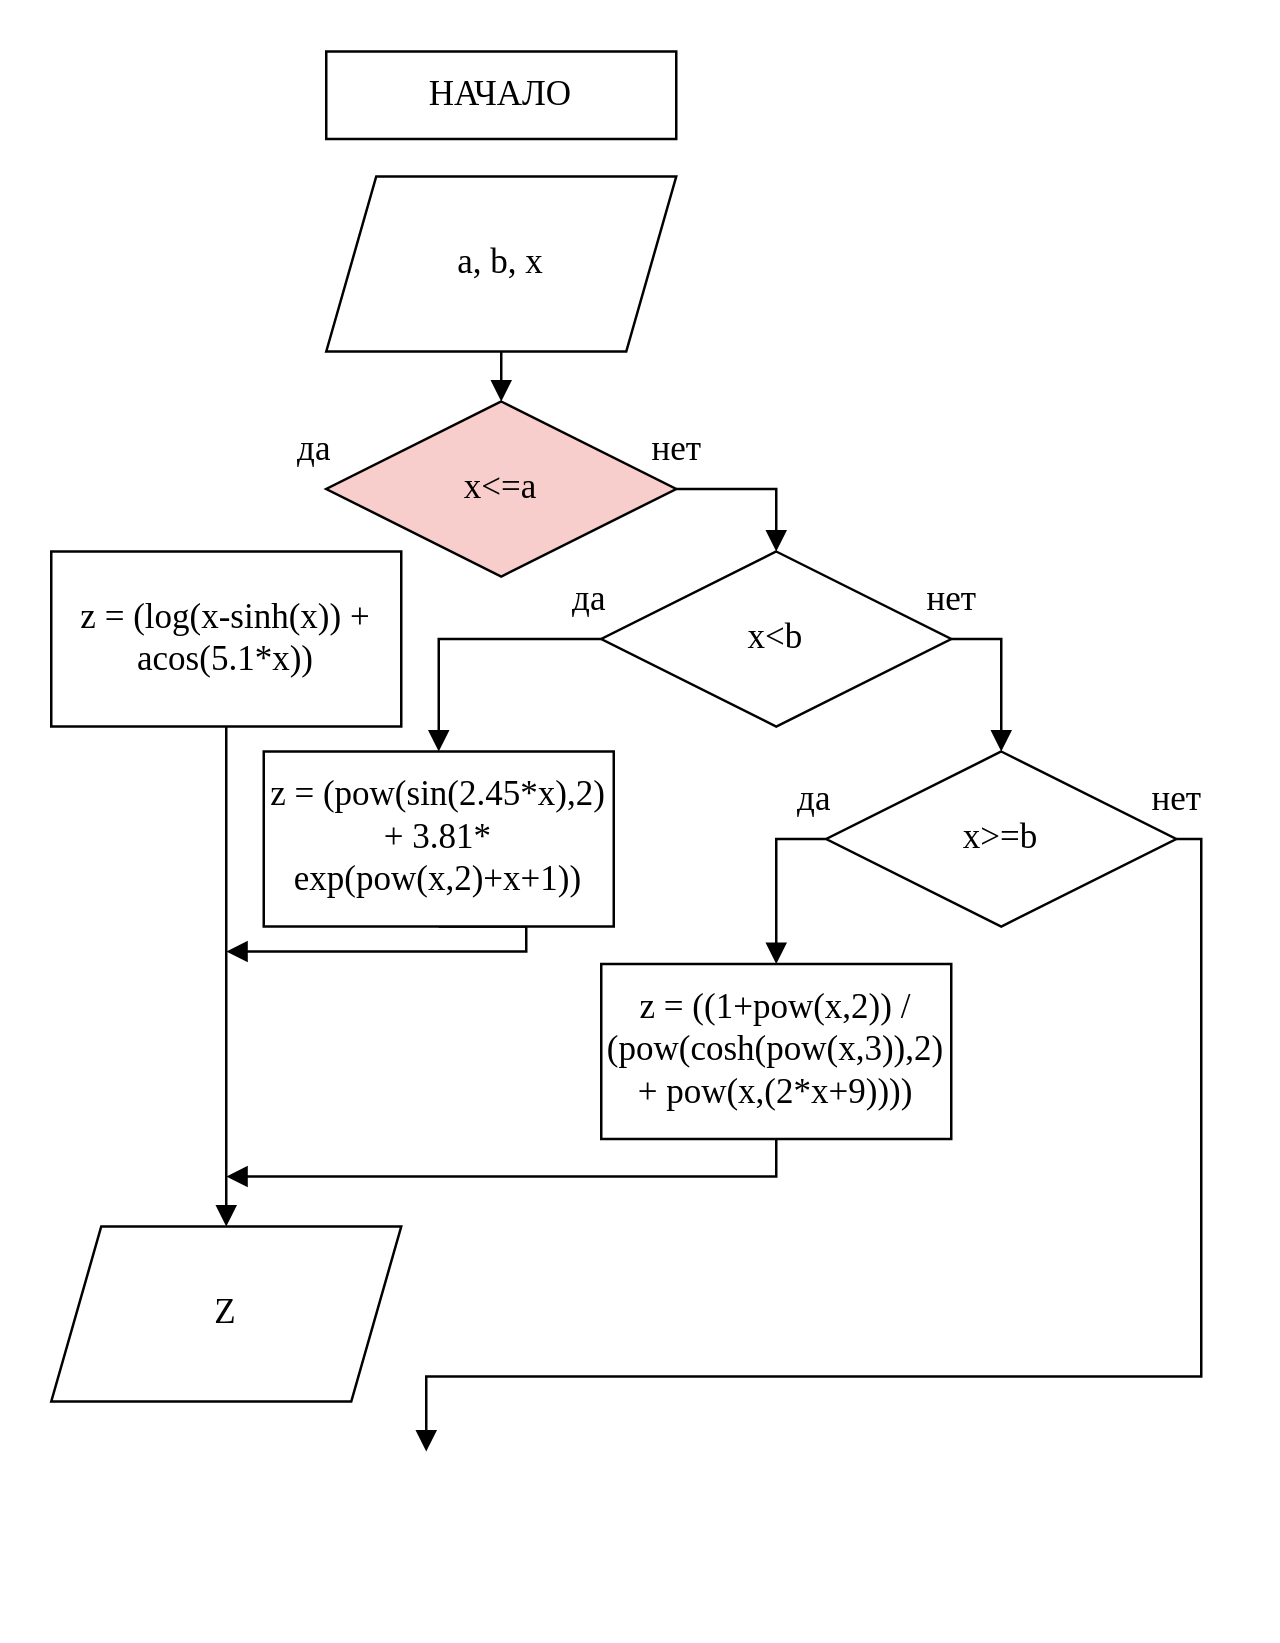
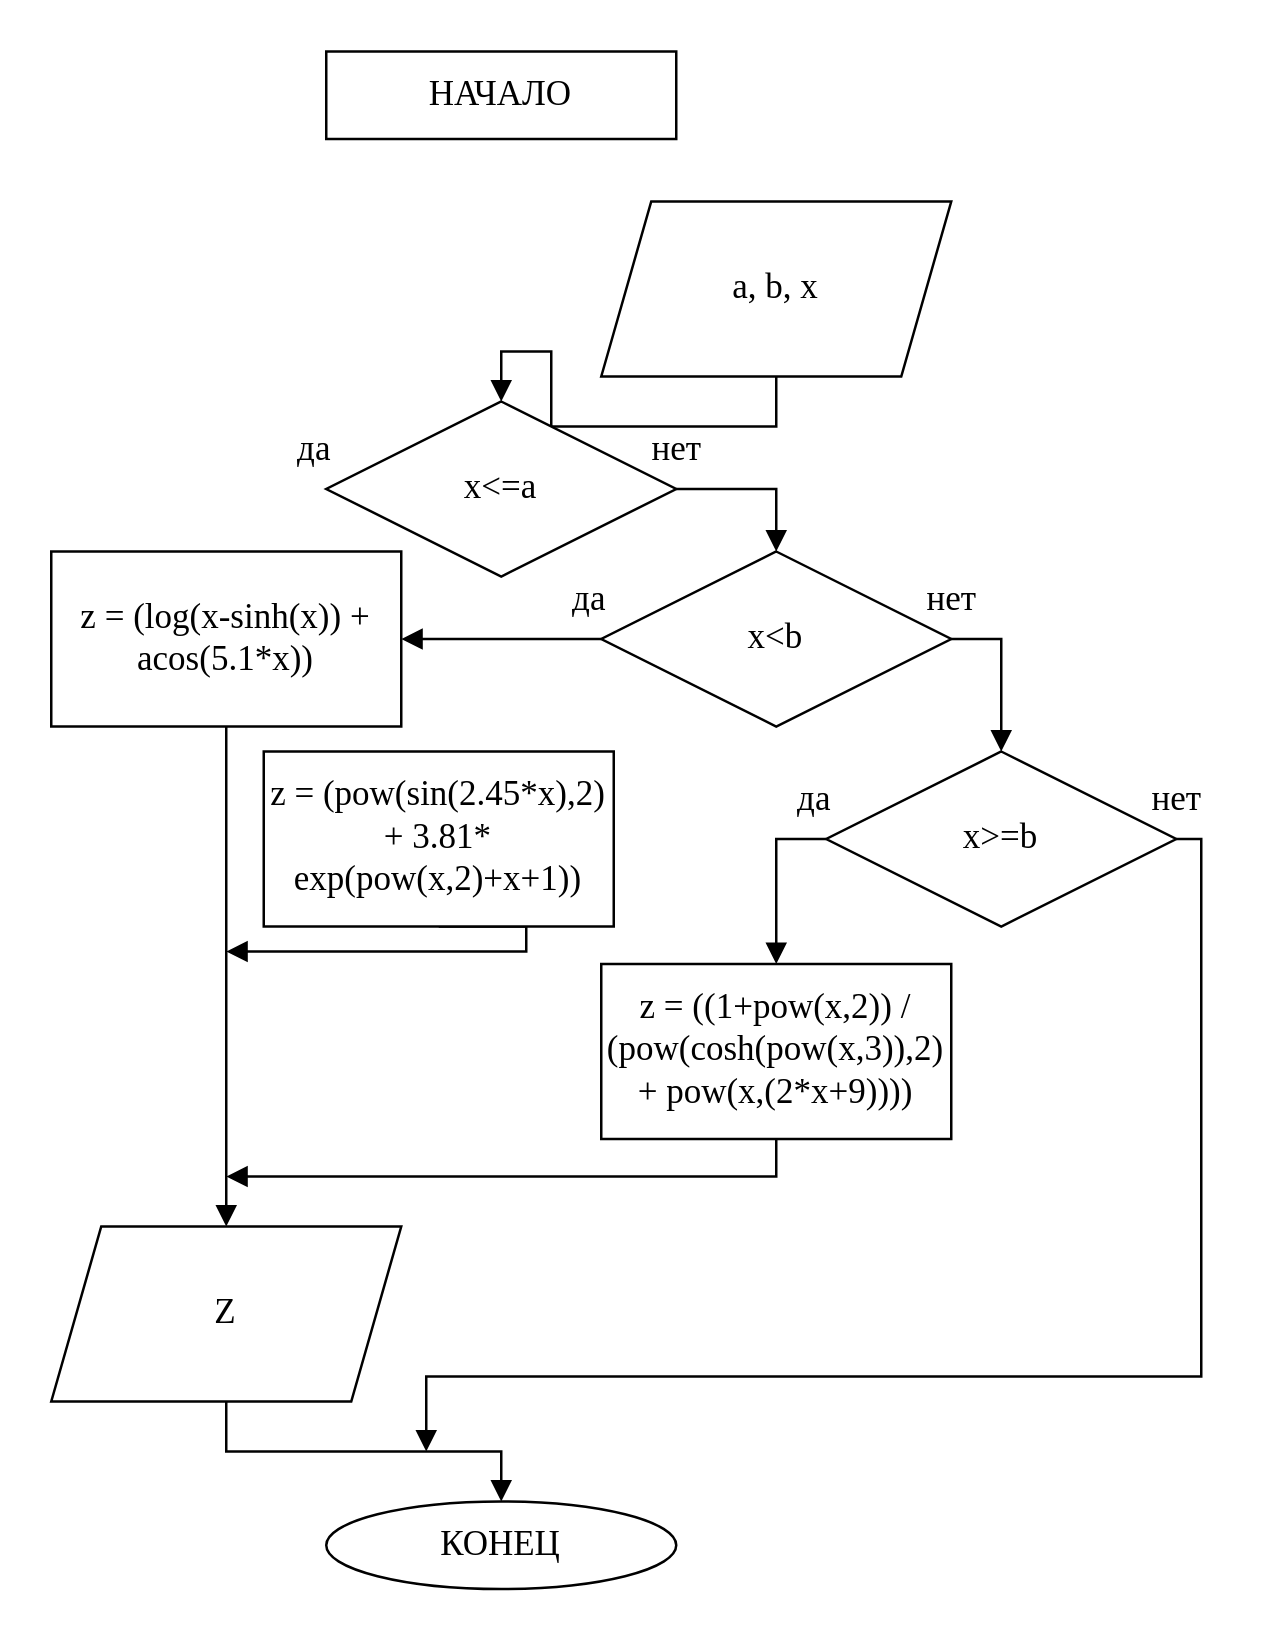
(501, 264) -> (776, 289)
(501, 489) -> (501, 489)
(439, 684) -> (432, 639)
none -> (353, 1451)
none -> (501, 1545)
